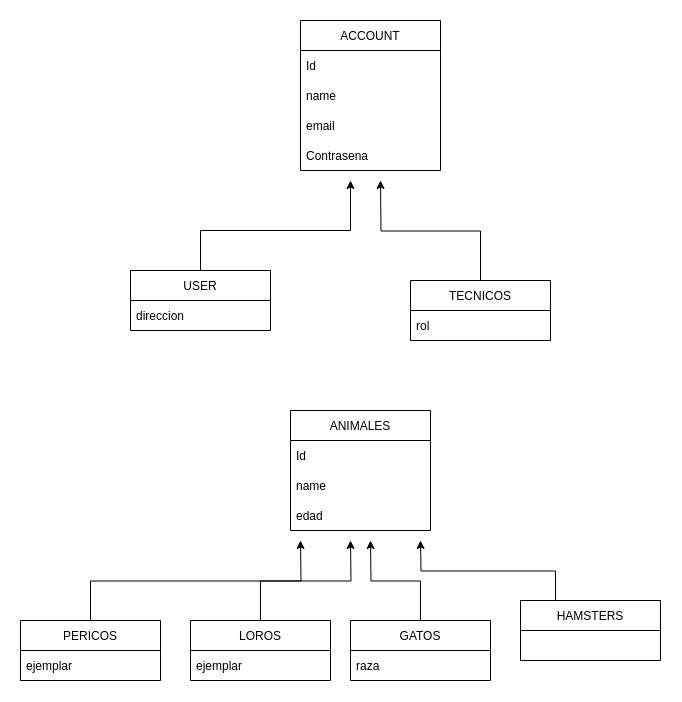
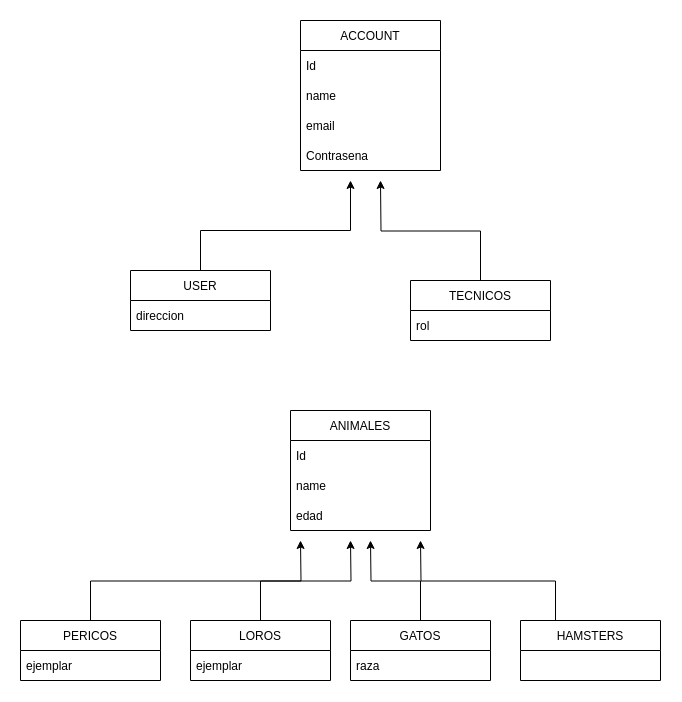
(591, 631) -> (591, 651)
